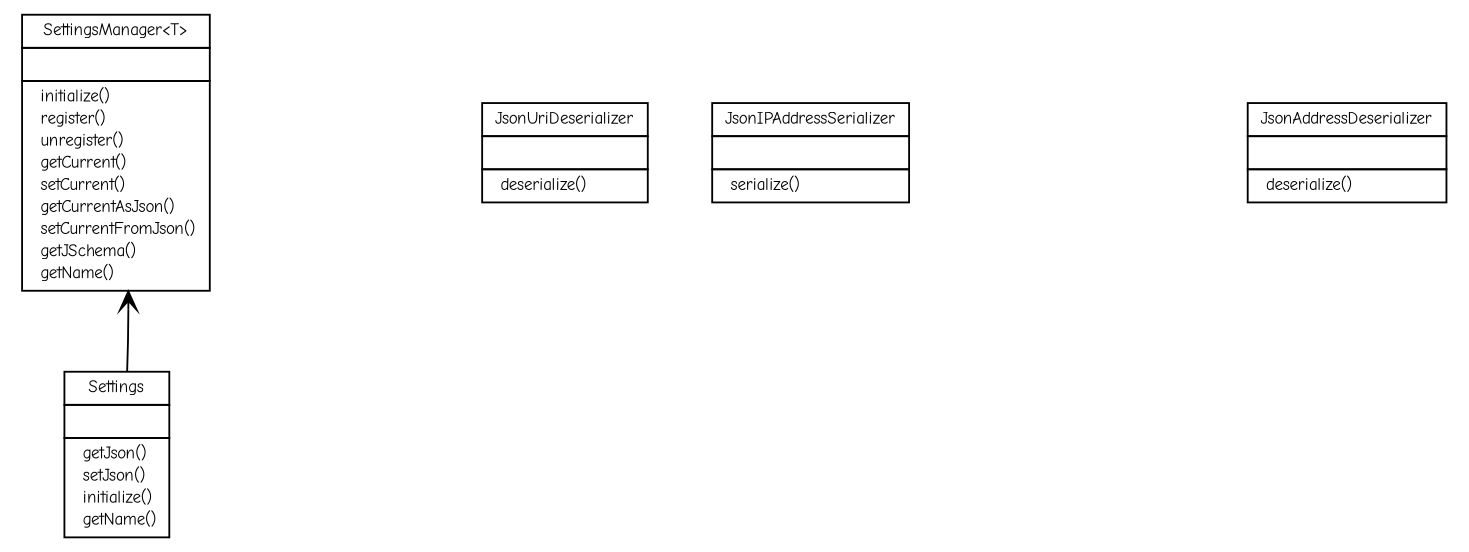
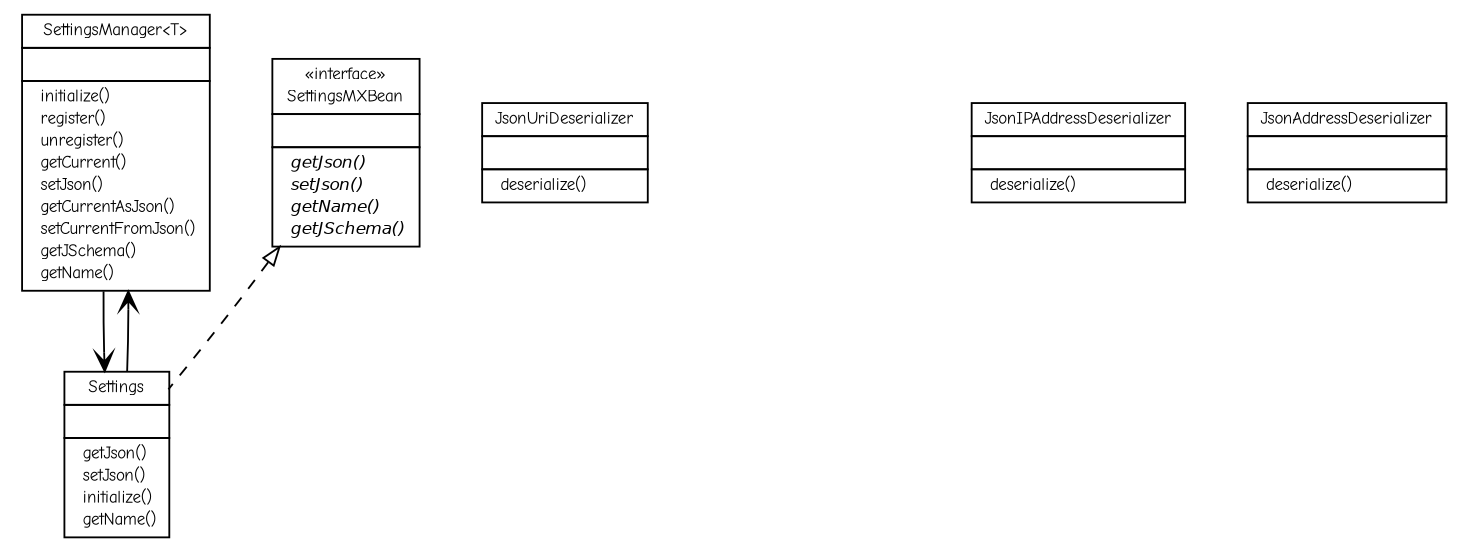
none -> (346, 153)
(810, 153) -> none
none -> (1078, 153)
(80, 185) -> (69, 185)
none -> (104, 322)
